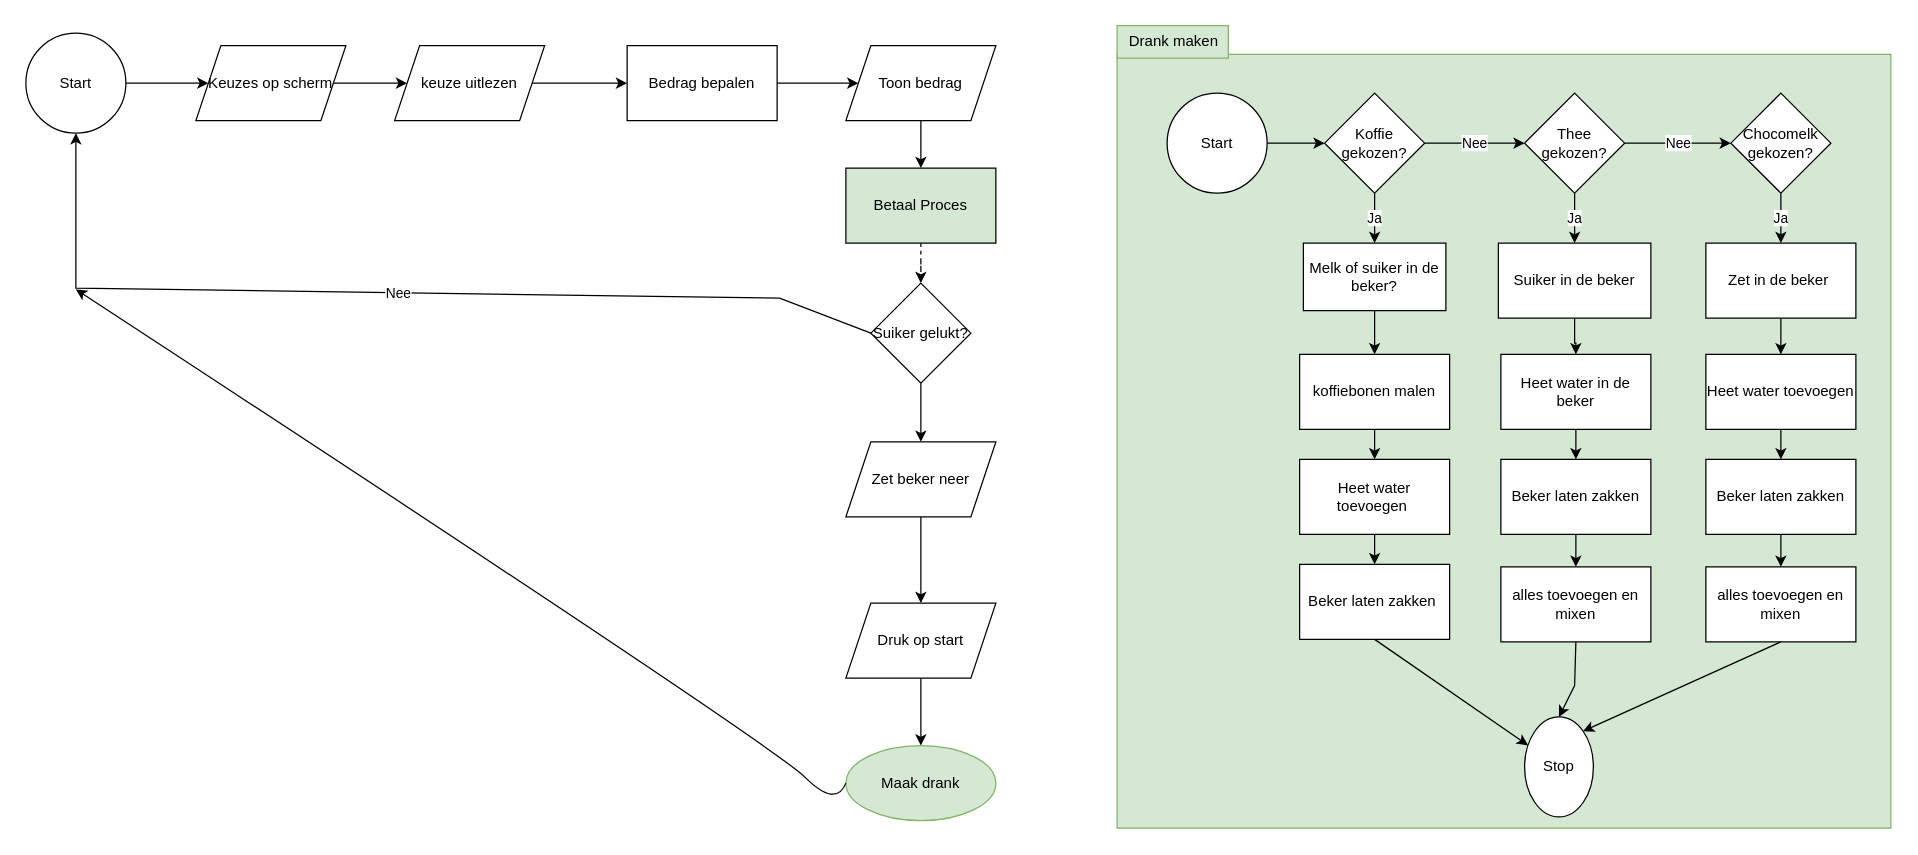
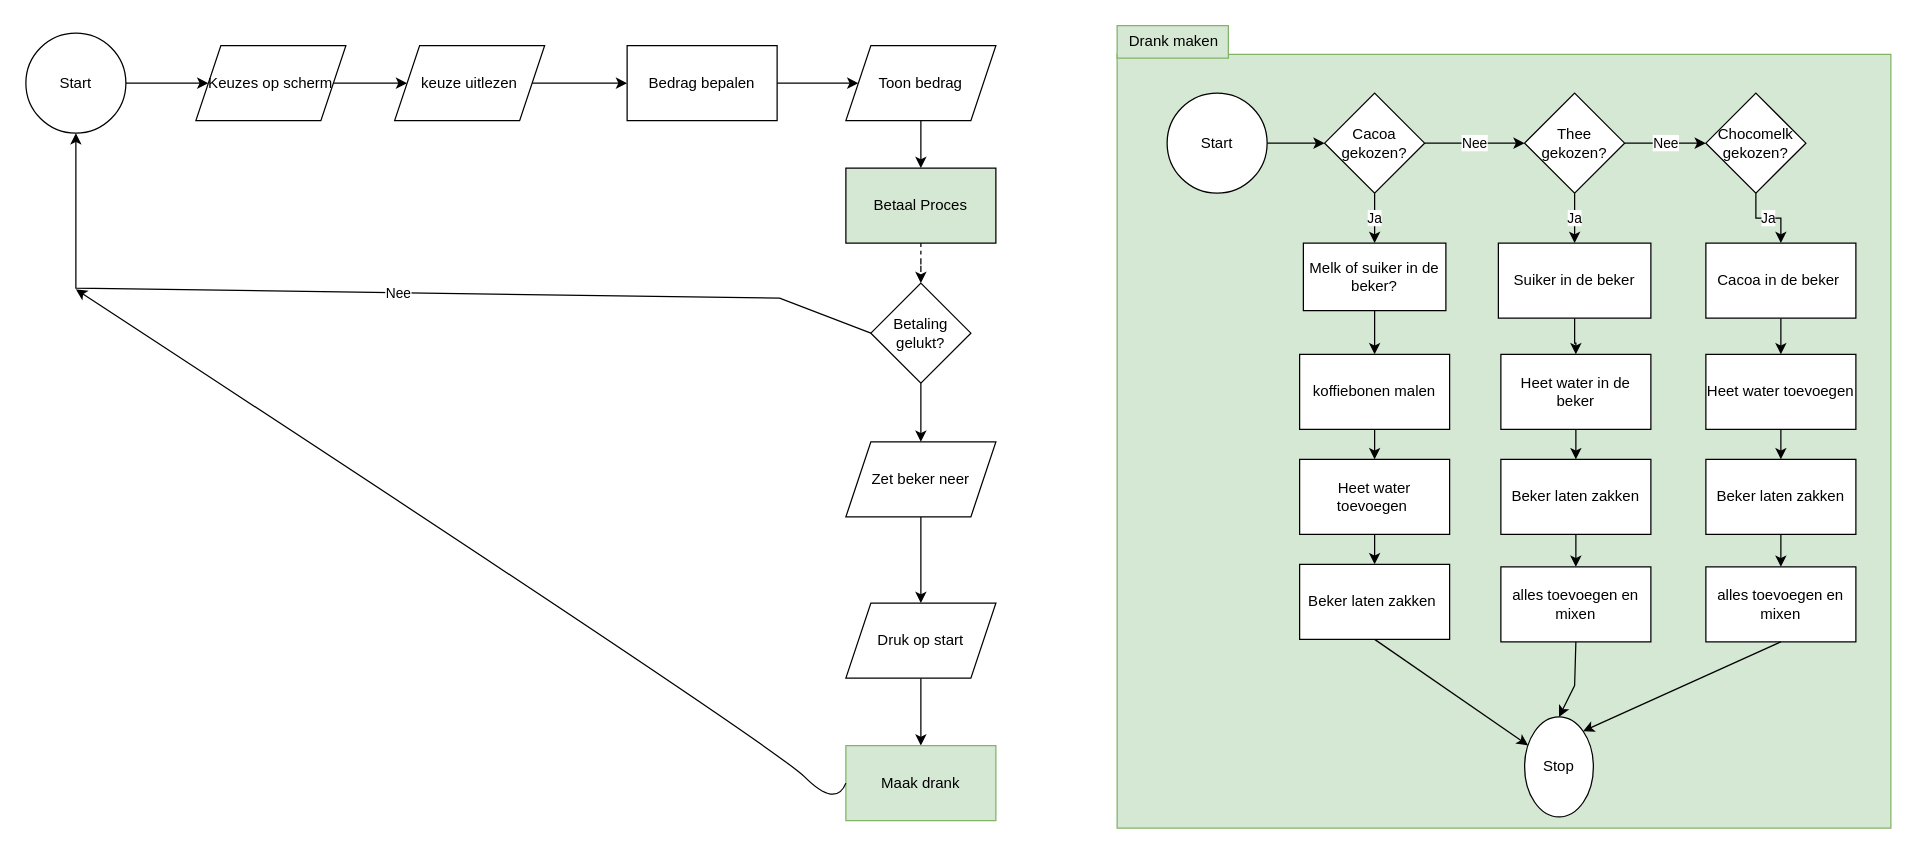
(1374, 143) -> (1374, 143)
(1781, 143) -> (1756, 143)
(1781, 281) -> (1781, 281)
(921, 333) -> (921, 333)
(921, 783) -> (921, 783)
